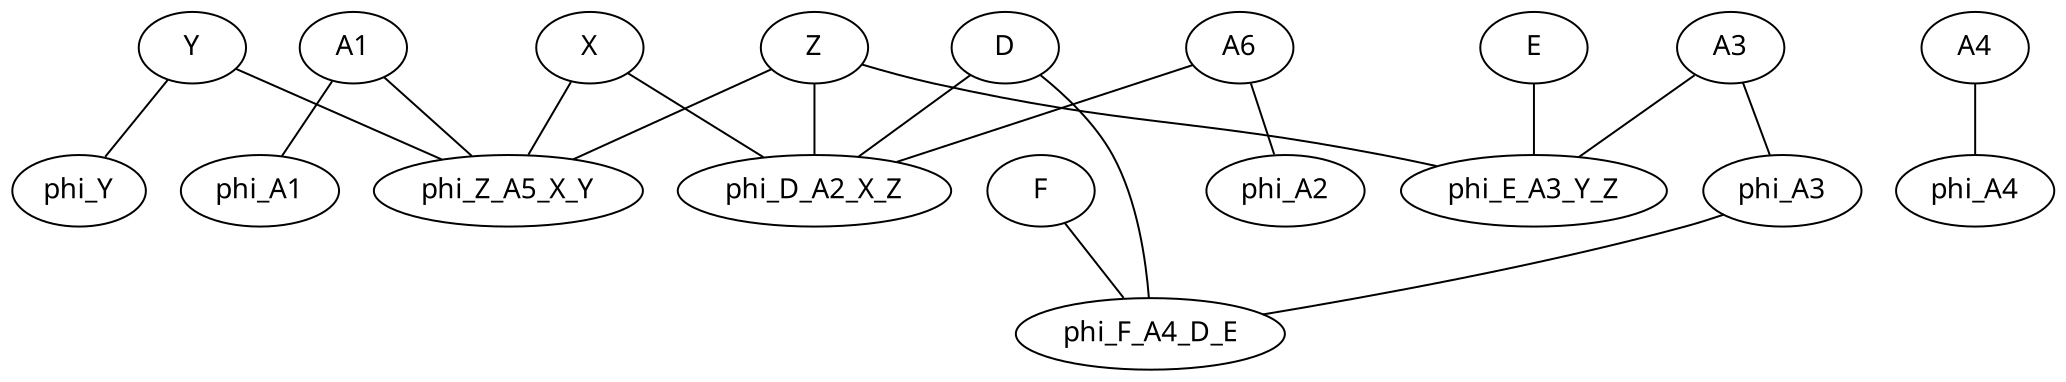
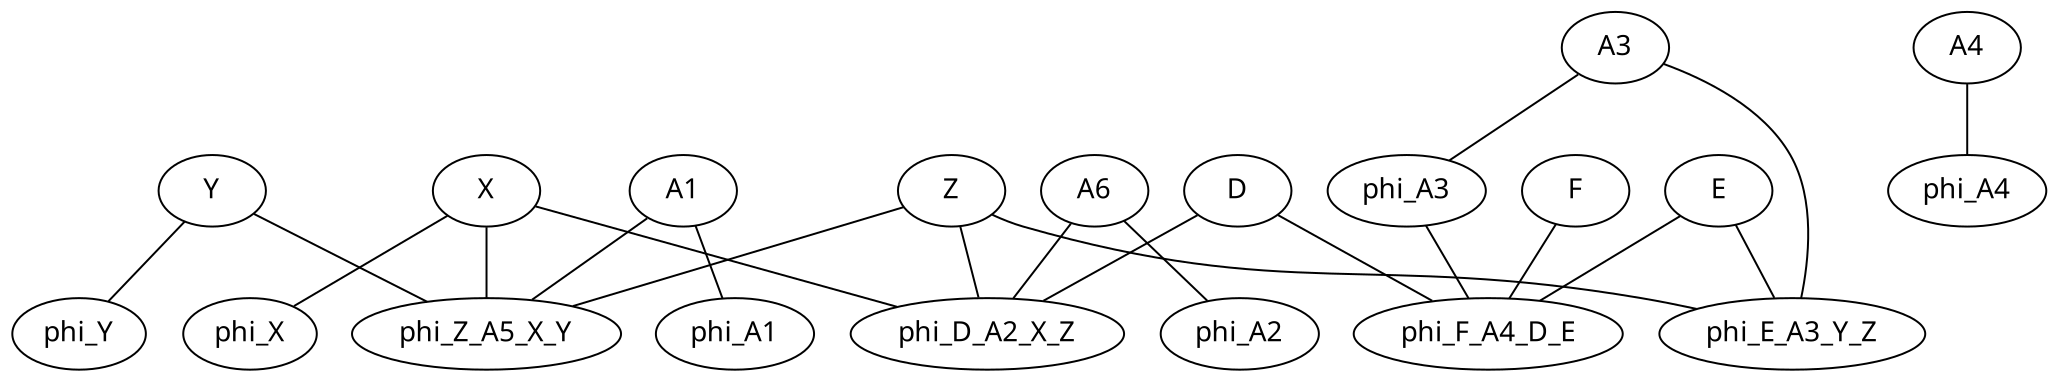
none -> (1610, 258)
none -> (250, 334)
